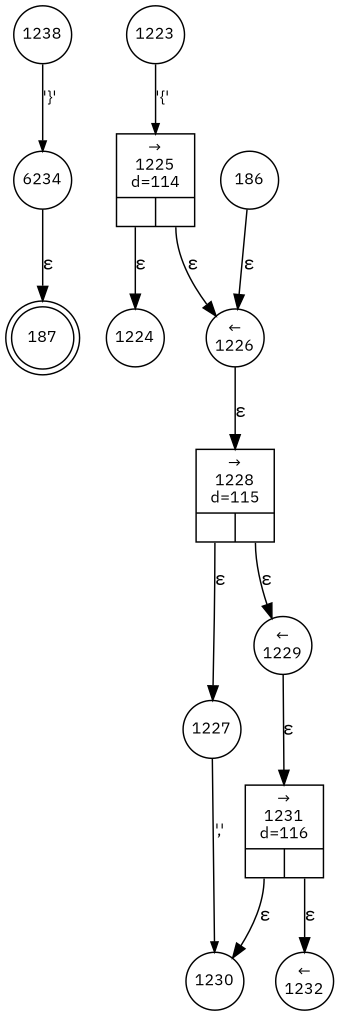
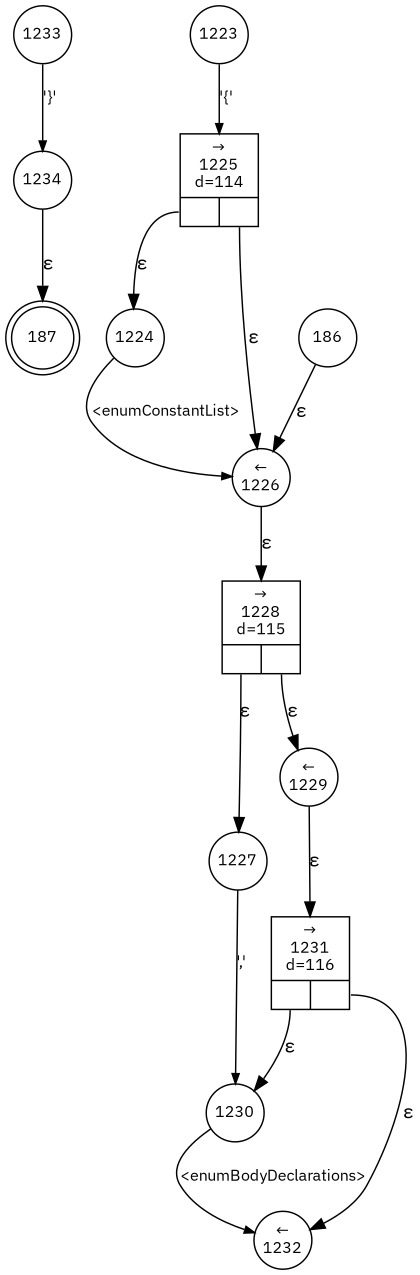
(43, 35) -> (43, 35)
(43, 180) -> (43, 180)
none -> (118, 447)
none -> (183, 1189)
